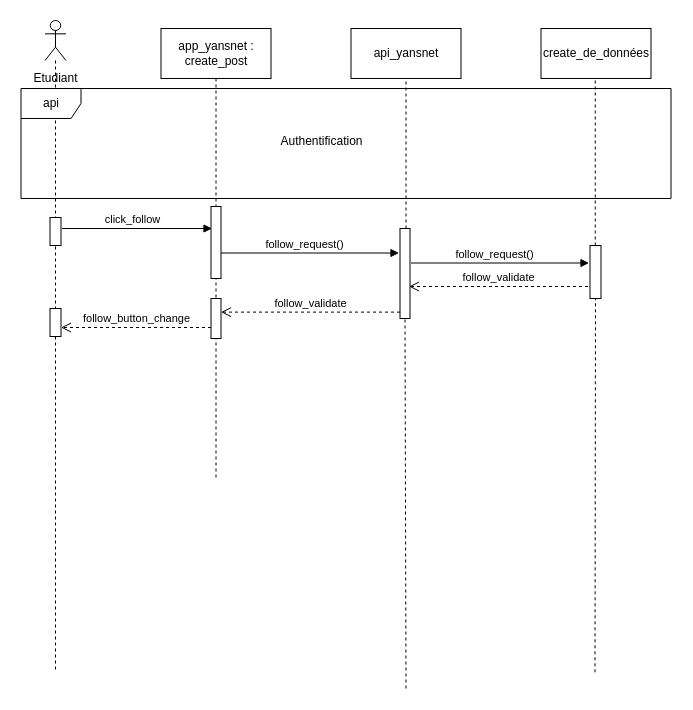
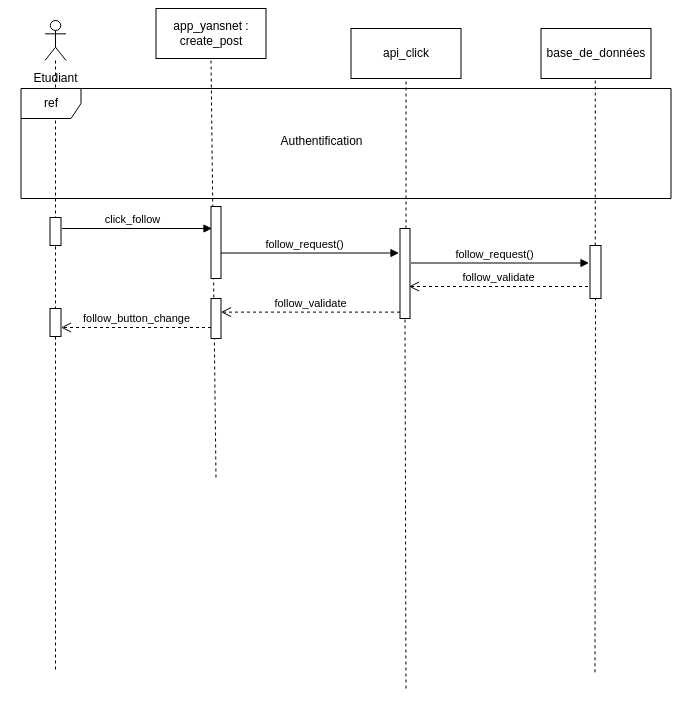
(216, 54) -> (211, 34)
(407, 54) -> (407, 54)
(597, 54) -> (597, 54)
(52, 104) -> (52, 104)
